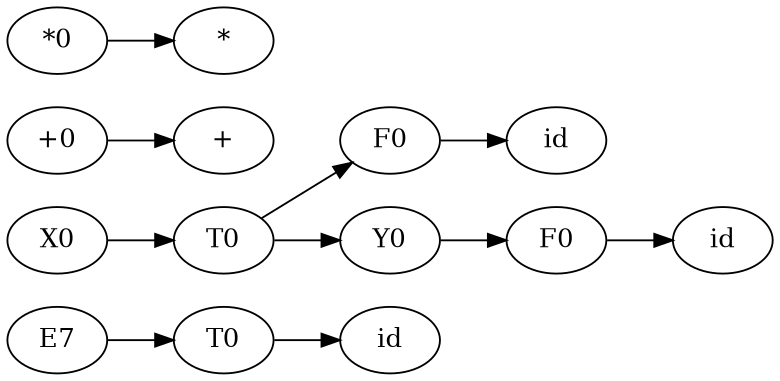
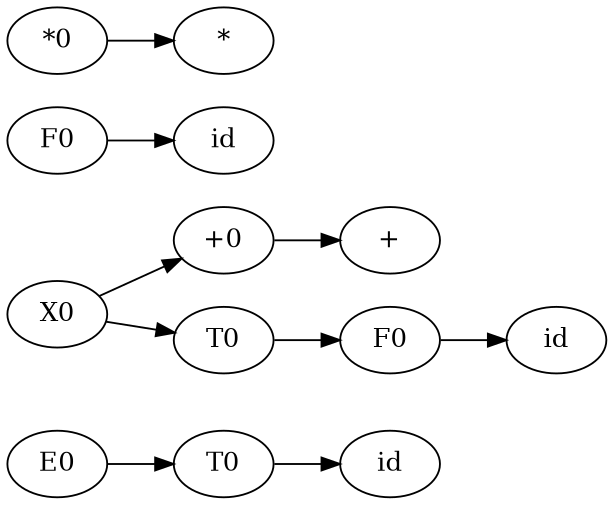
(390, 240) -> none
none -> (132, 281)
(57, 340) -> (57, 464)
